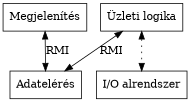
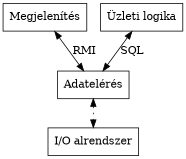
(111, 51) -> (132, 51)
(142, 51) -> (93, 113)
